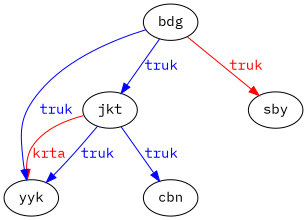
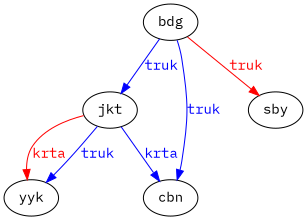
(54, 77) -> (187, 105)
(162, 154) -> (162, 154)
